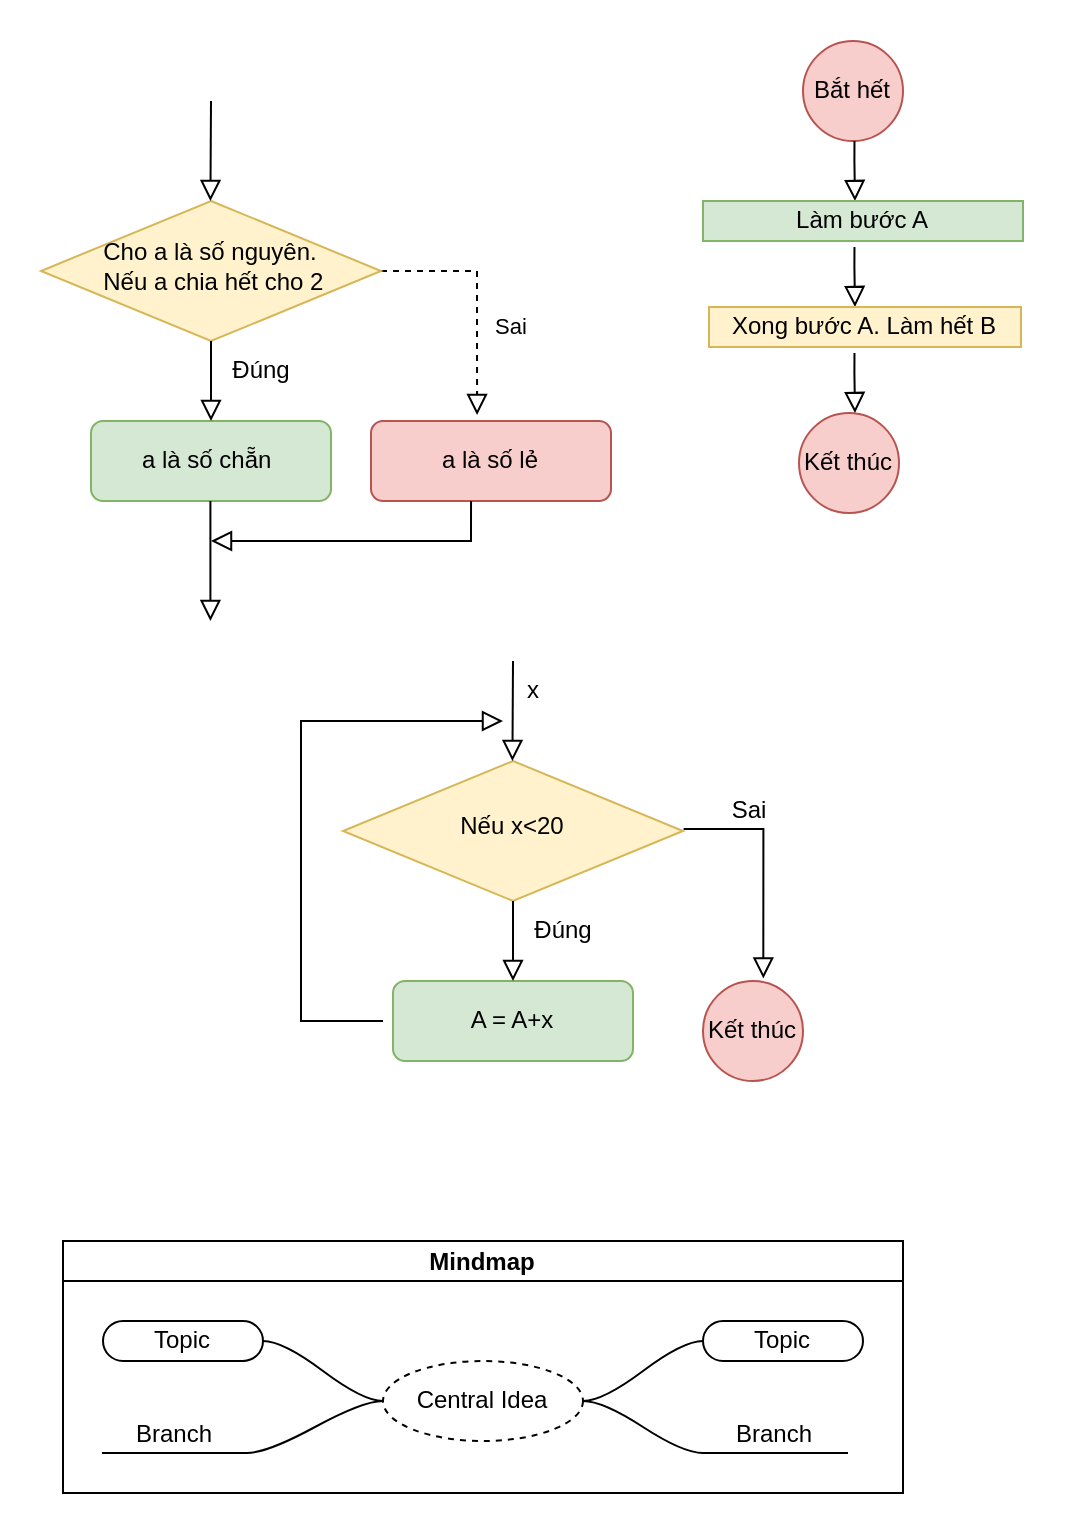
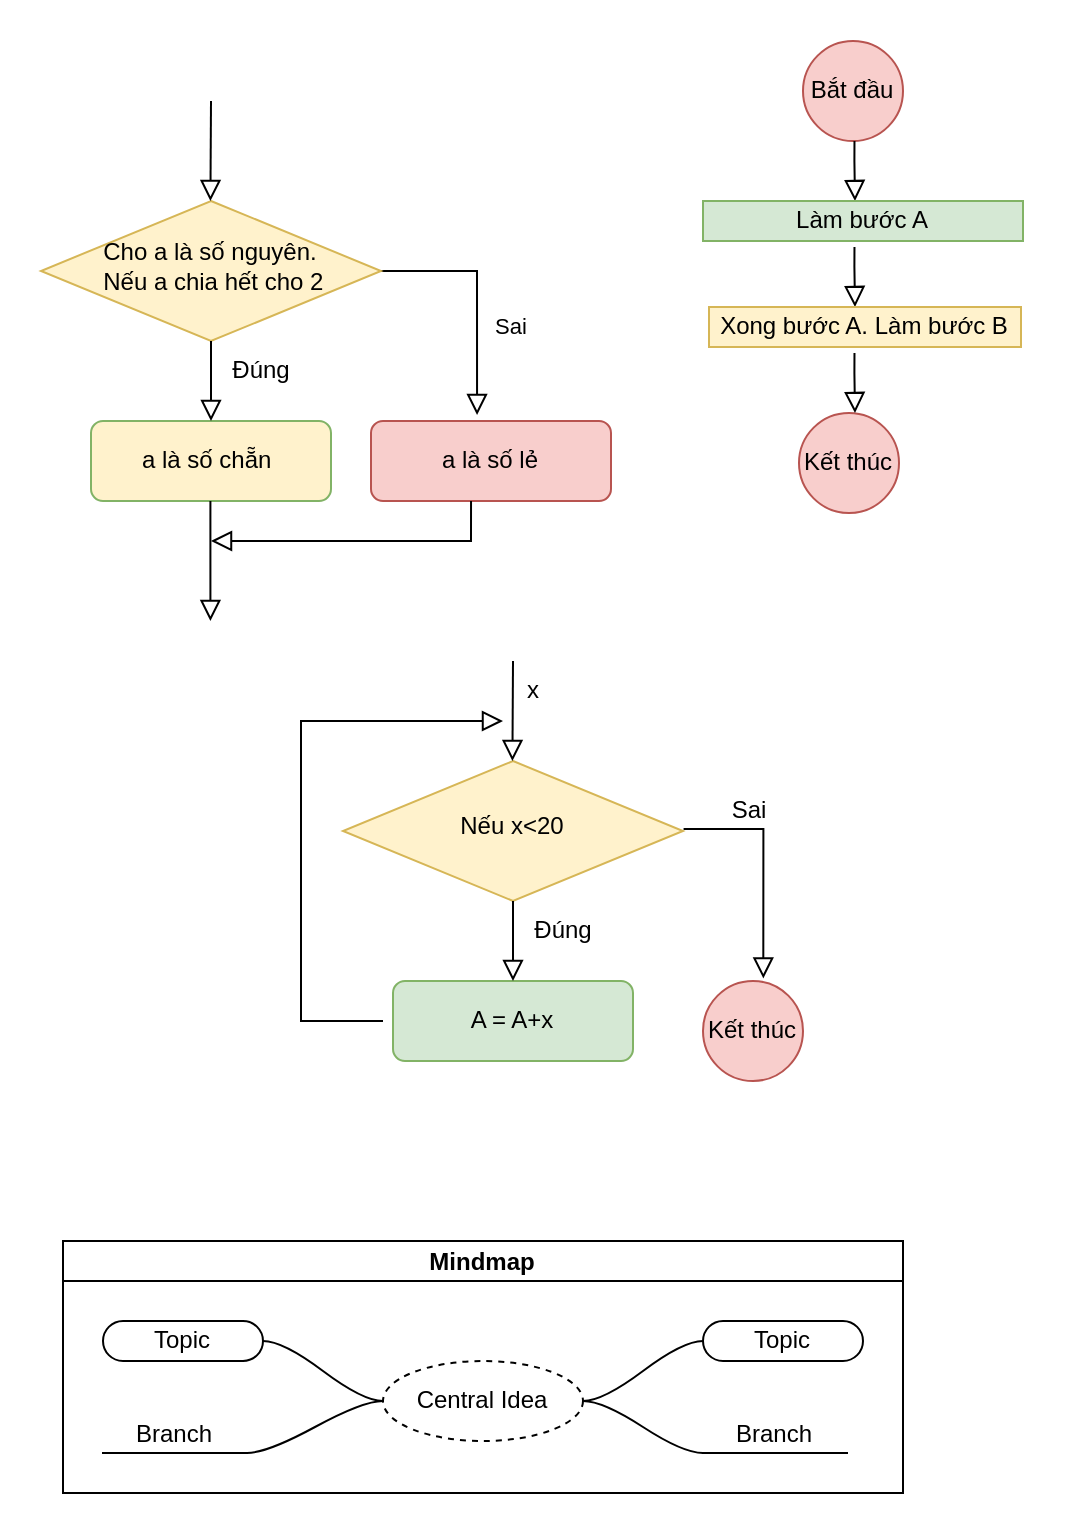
(853, 91) -> (853, 91)
(477, 284) -> (477, 284)
(865, 327) -> (865, 327)
(211, 461) -> (211, 461)
